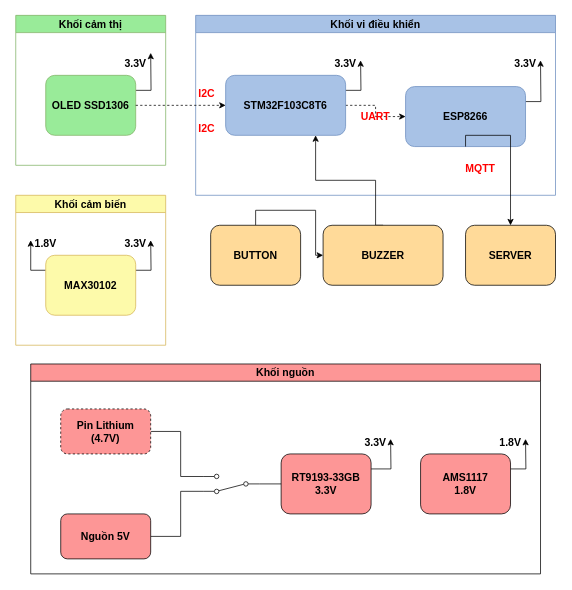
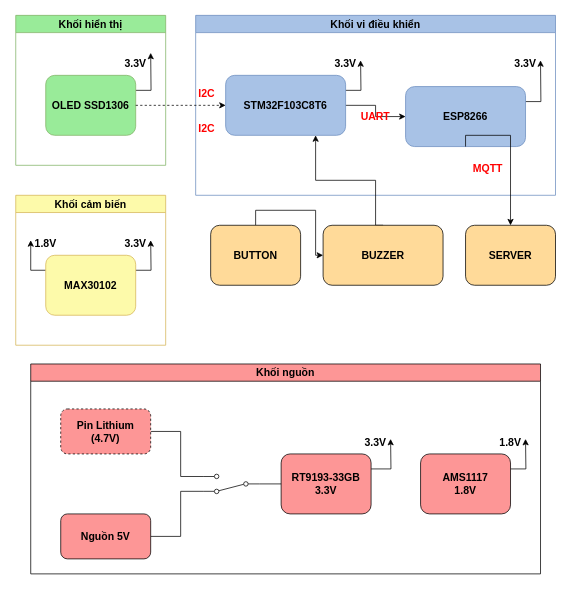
(90, 24) -> (90, 24)
(375, 107) -> (375, 107)
(480, 169) -> (488, 169)
